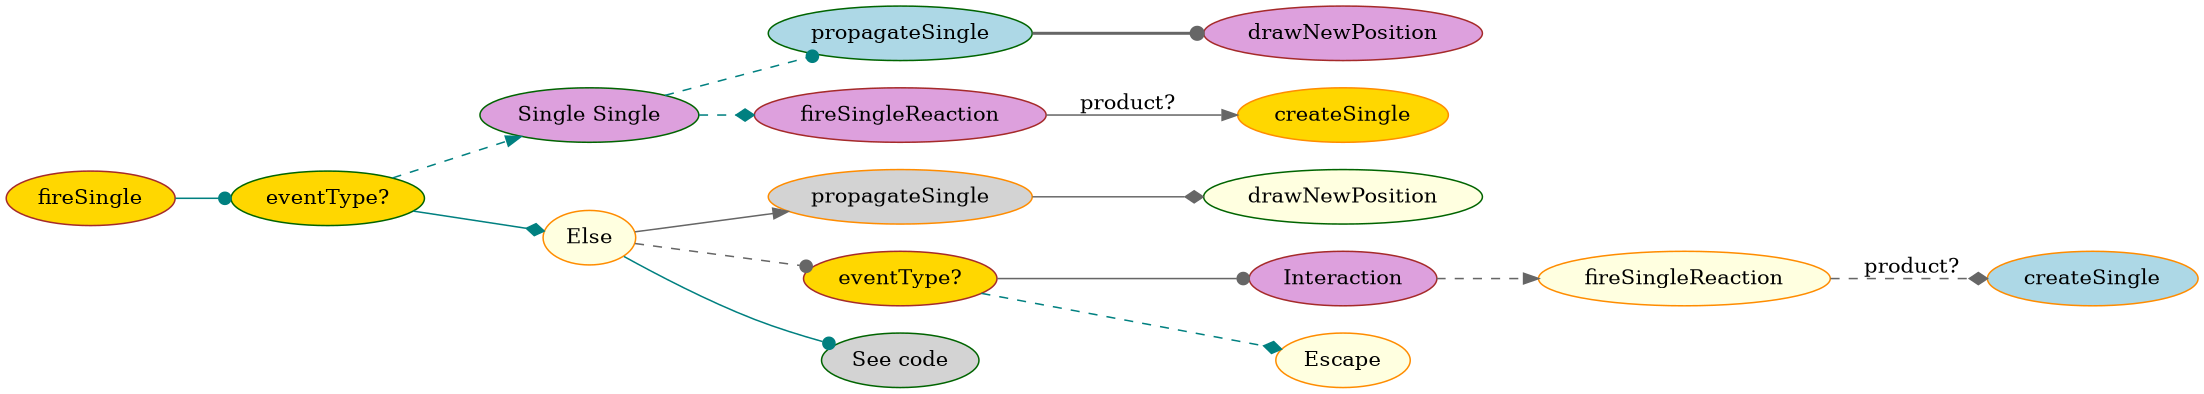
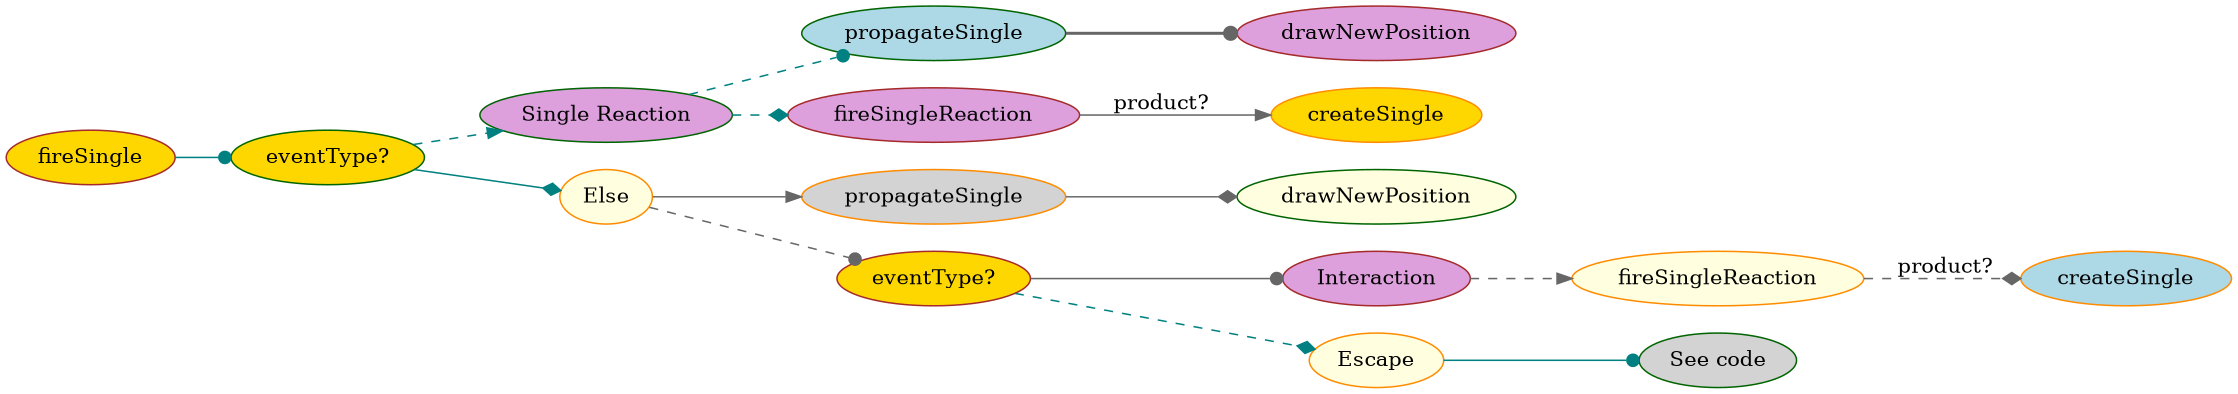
(589, 115) -> (606, 115)
(721, 305) -> (1535, 360)
